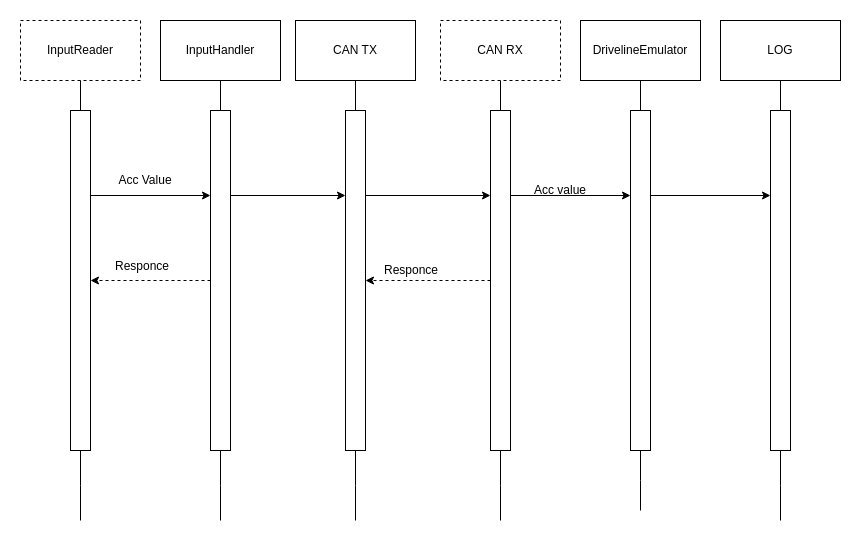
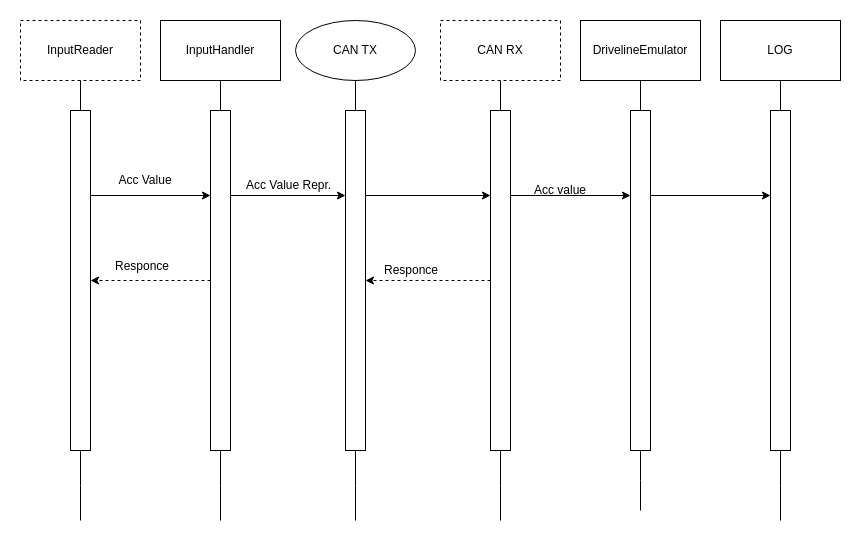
(356, 51) -> (356, 51)
none -> (295, 186)
